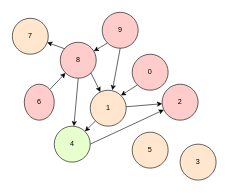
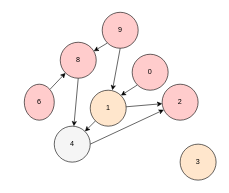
(30, 36) -> none
(57, 46) -> none
(98, 87) -> none
(72, 144) -> (72, 144)
(150, 150) -> none
